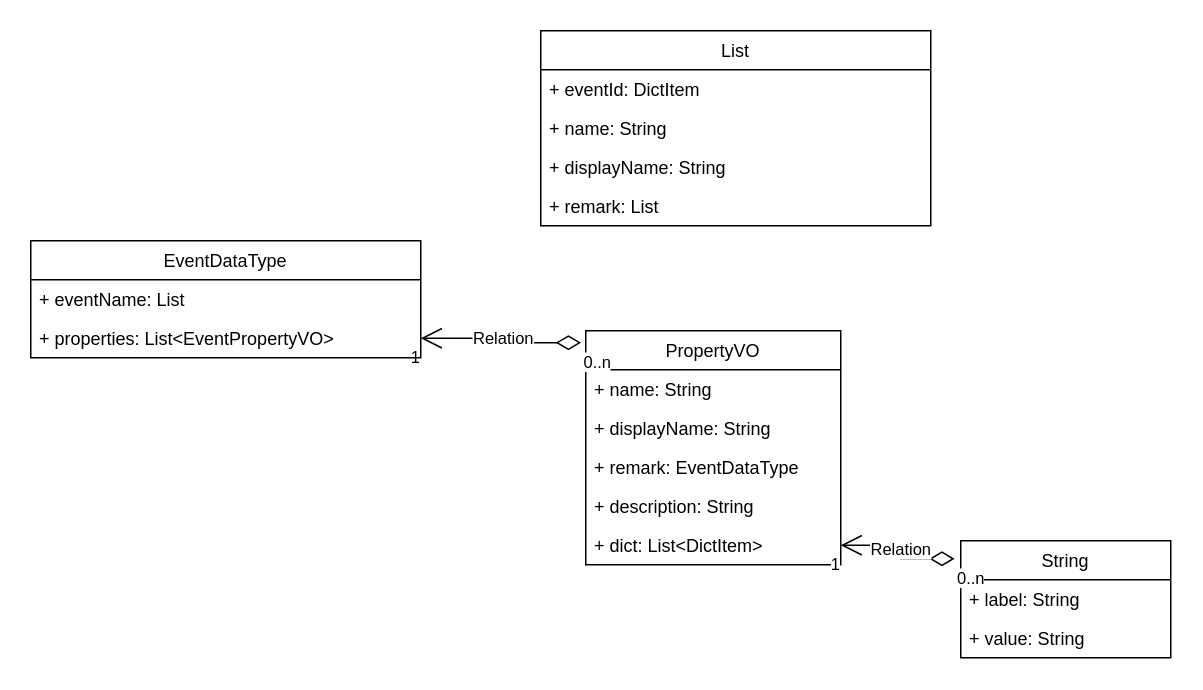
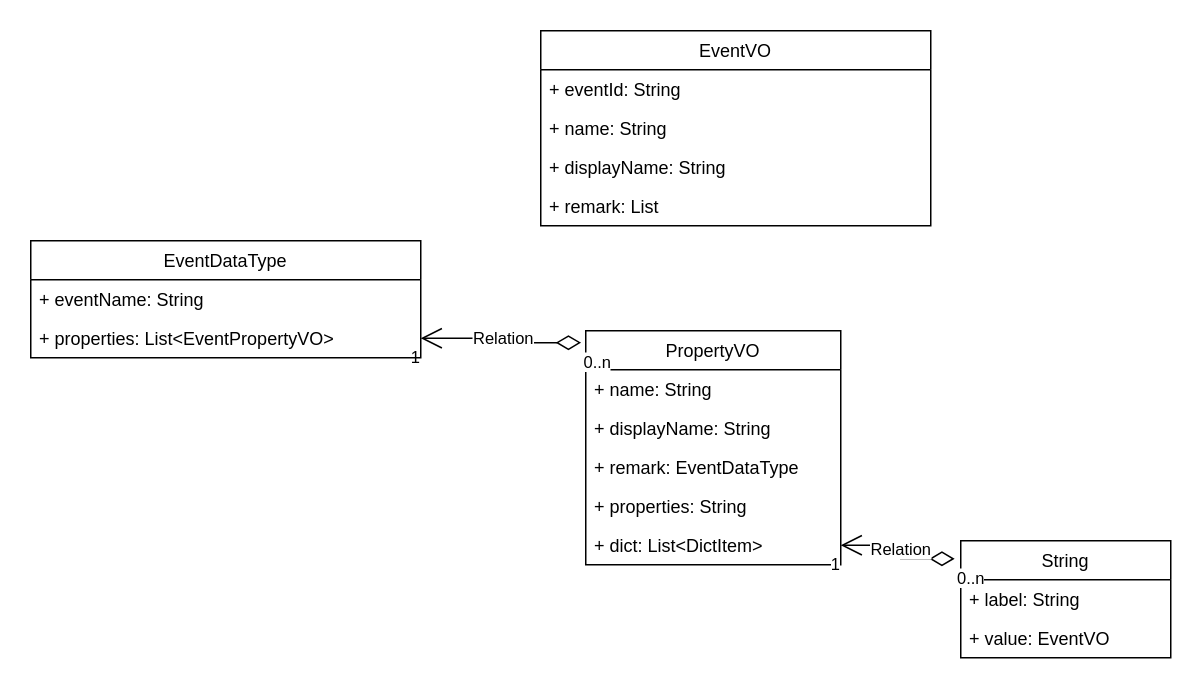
(735, 51) -> (735, 51)
(635, 90) -> (625, 90)
(115, 300) -> (125, 300)
(686, 507) -> (683, 507)
(1033, 639) -> (1040, 639)
